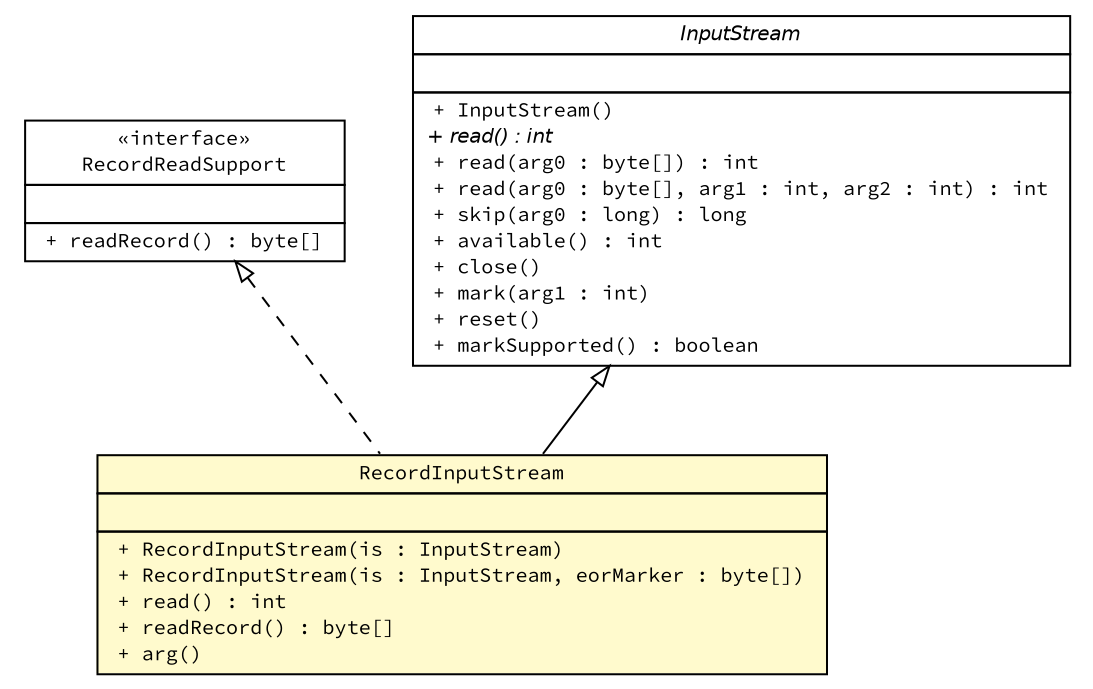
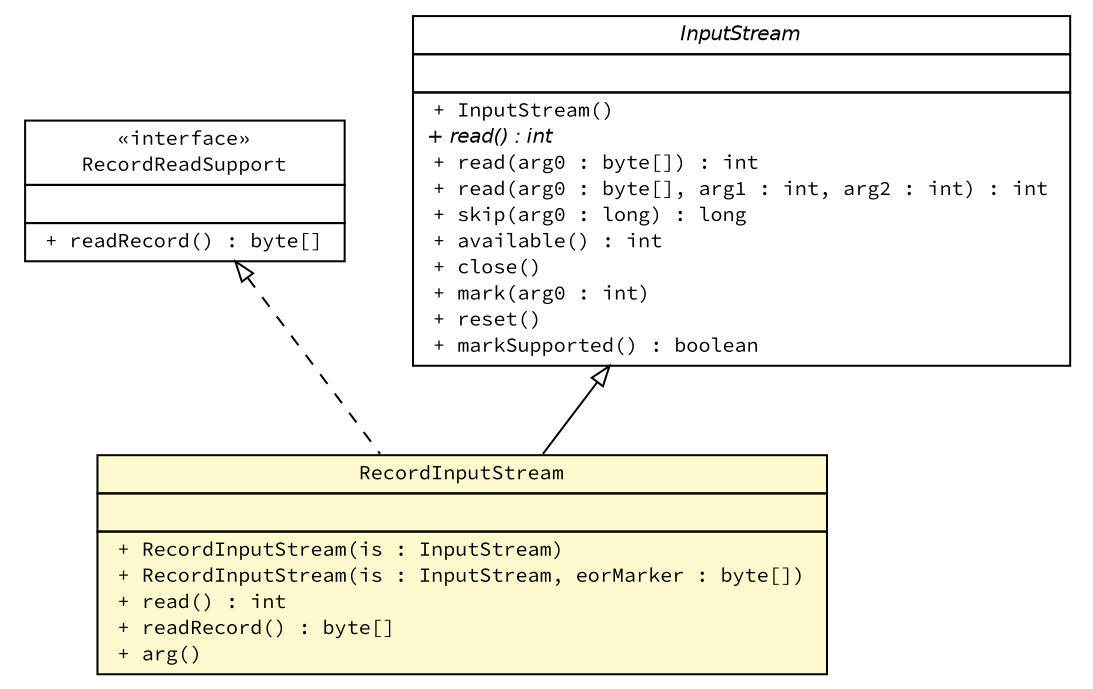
(543, 293) -> (543, 293)
